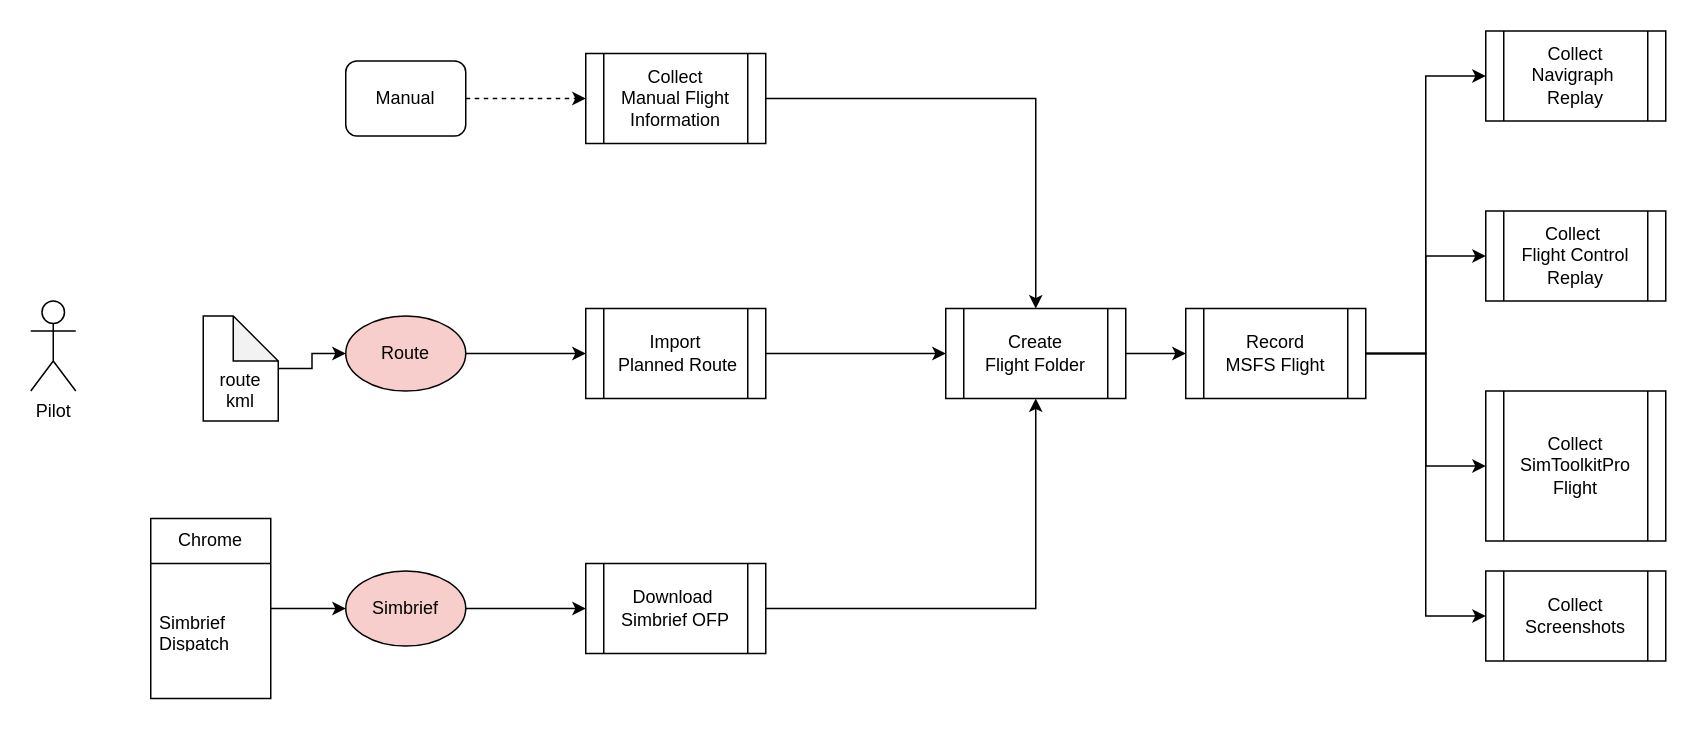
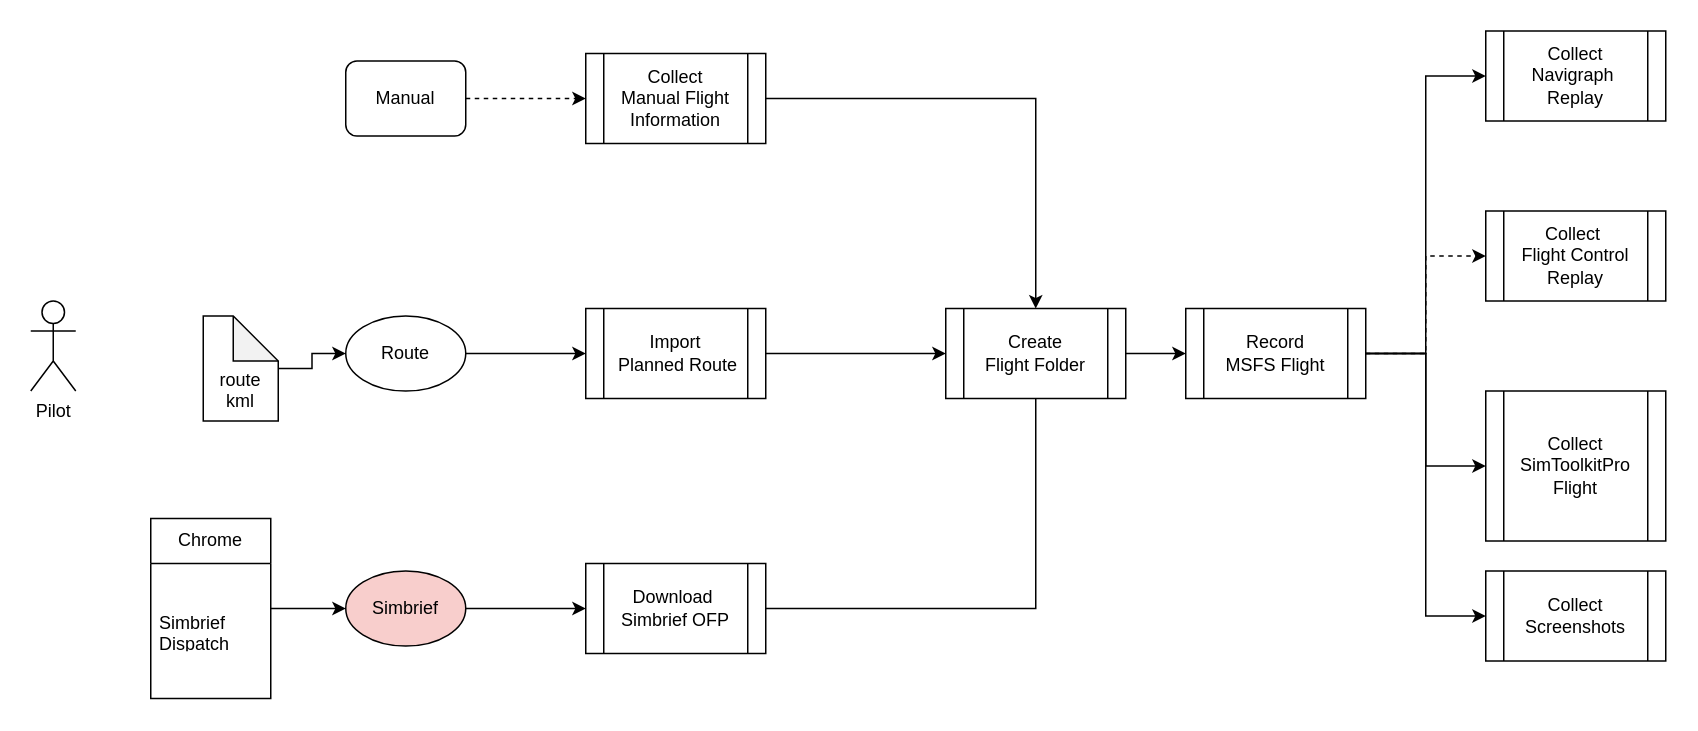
(1451, 256) -> (1451, 256)
(406, 353) -> (406, 353)
(1036, 410) -> (1036, 405)
